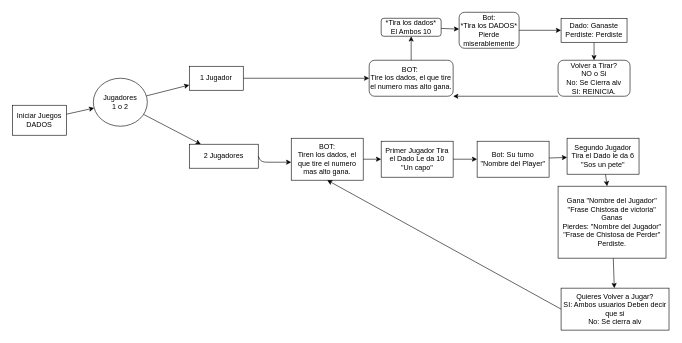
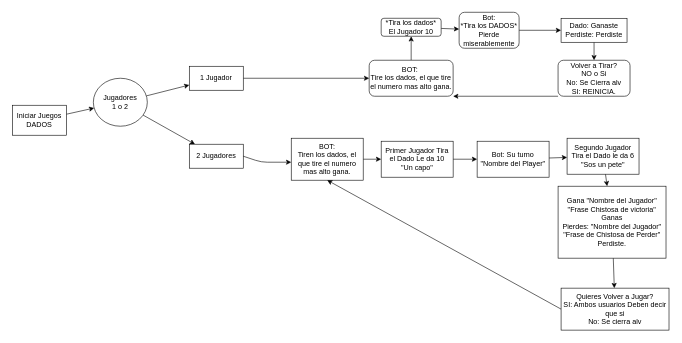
(411, 27) -> (411, 27)
(224, 156) -> (216, 156)
